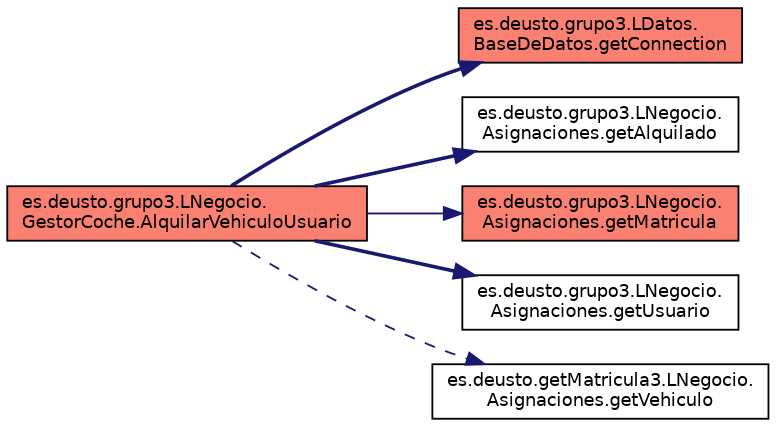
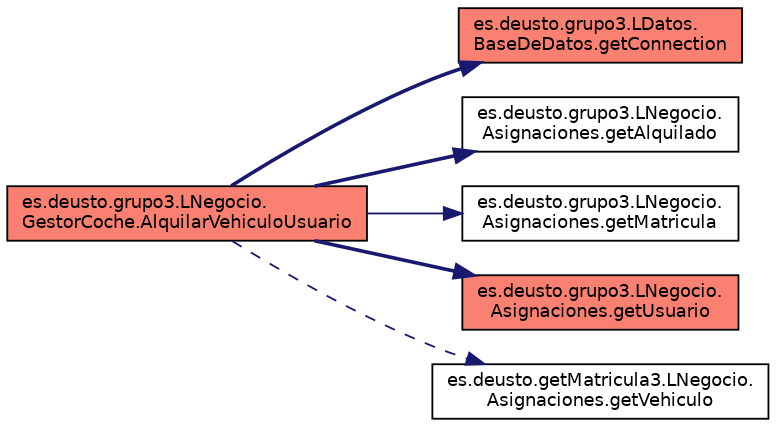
(600, 213) -> (600, 213)
(600, 302) -> (600, 302)
